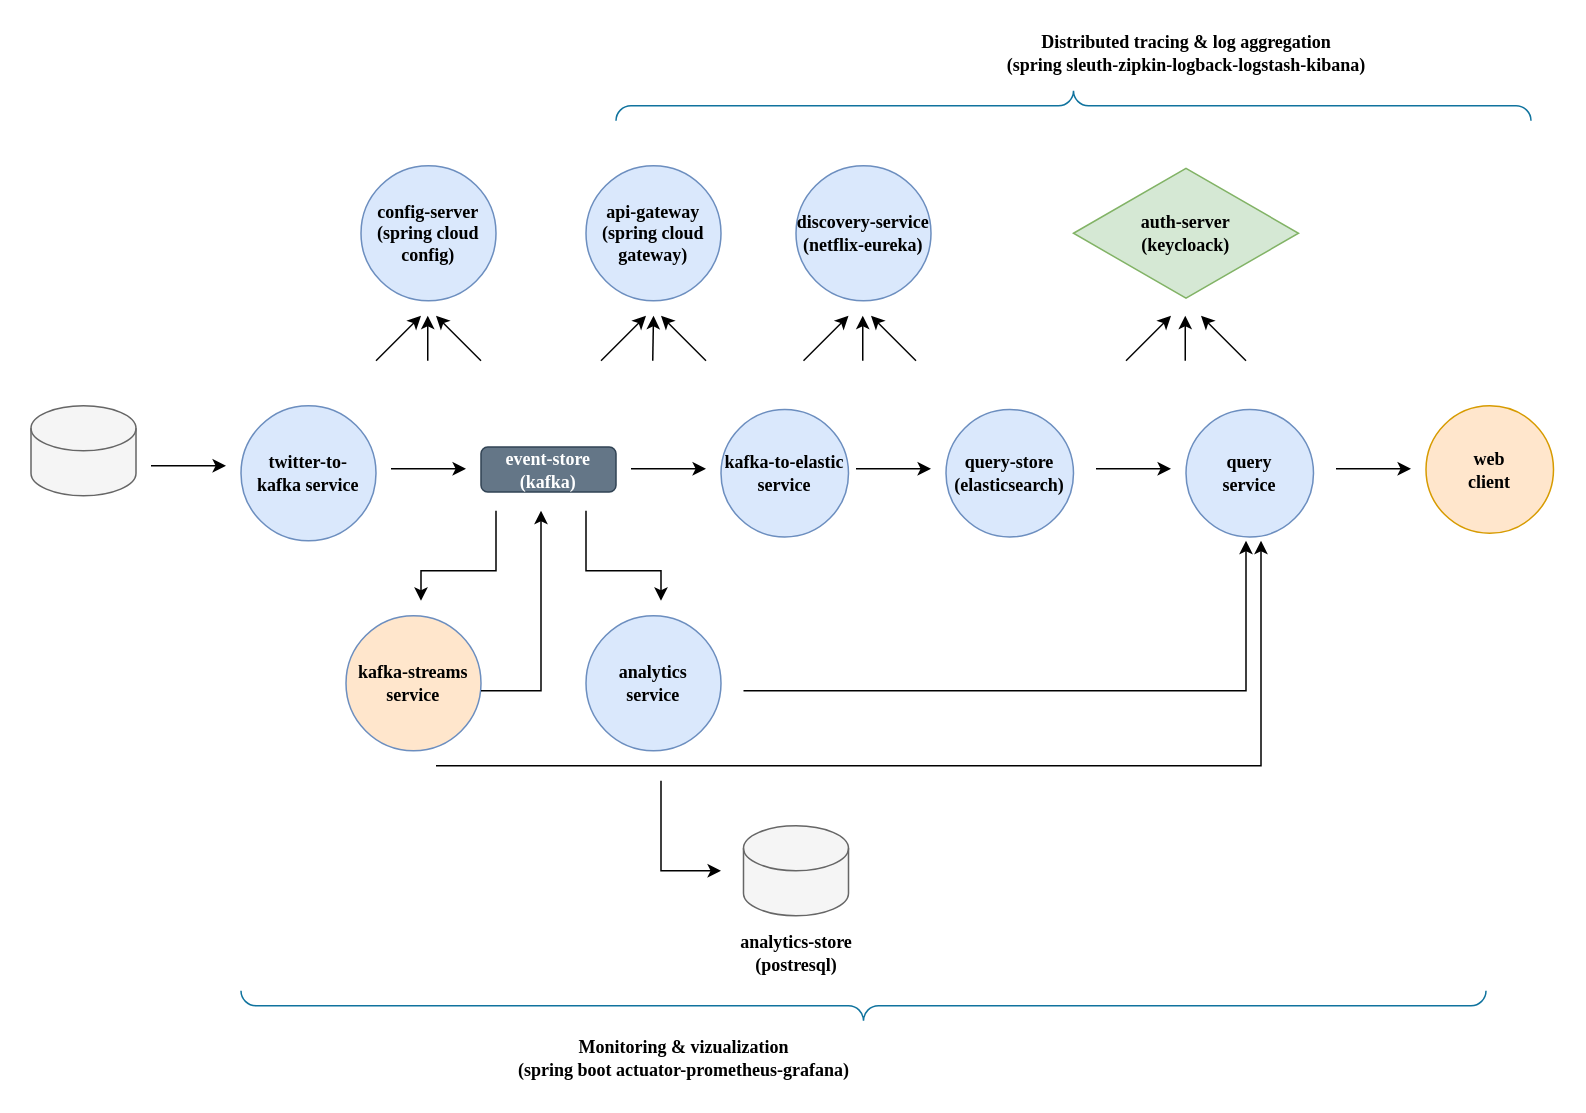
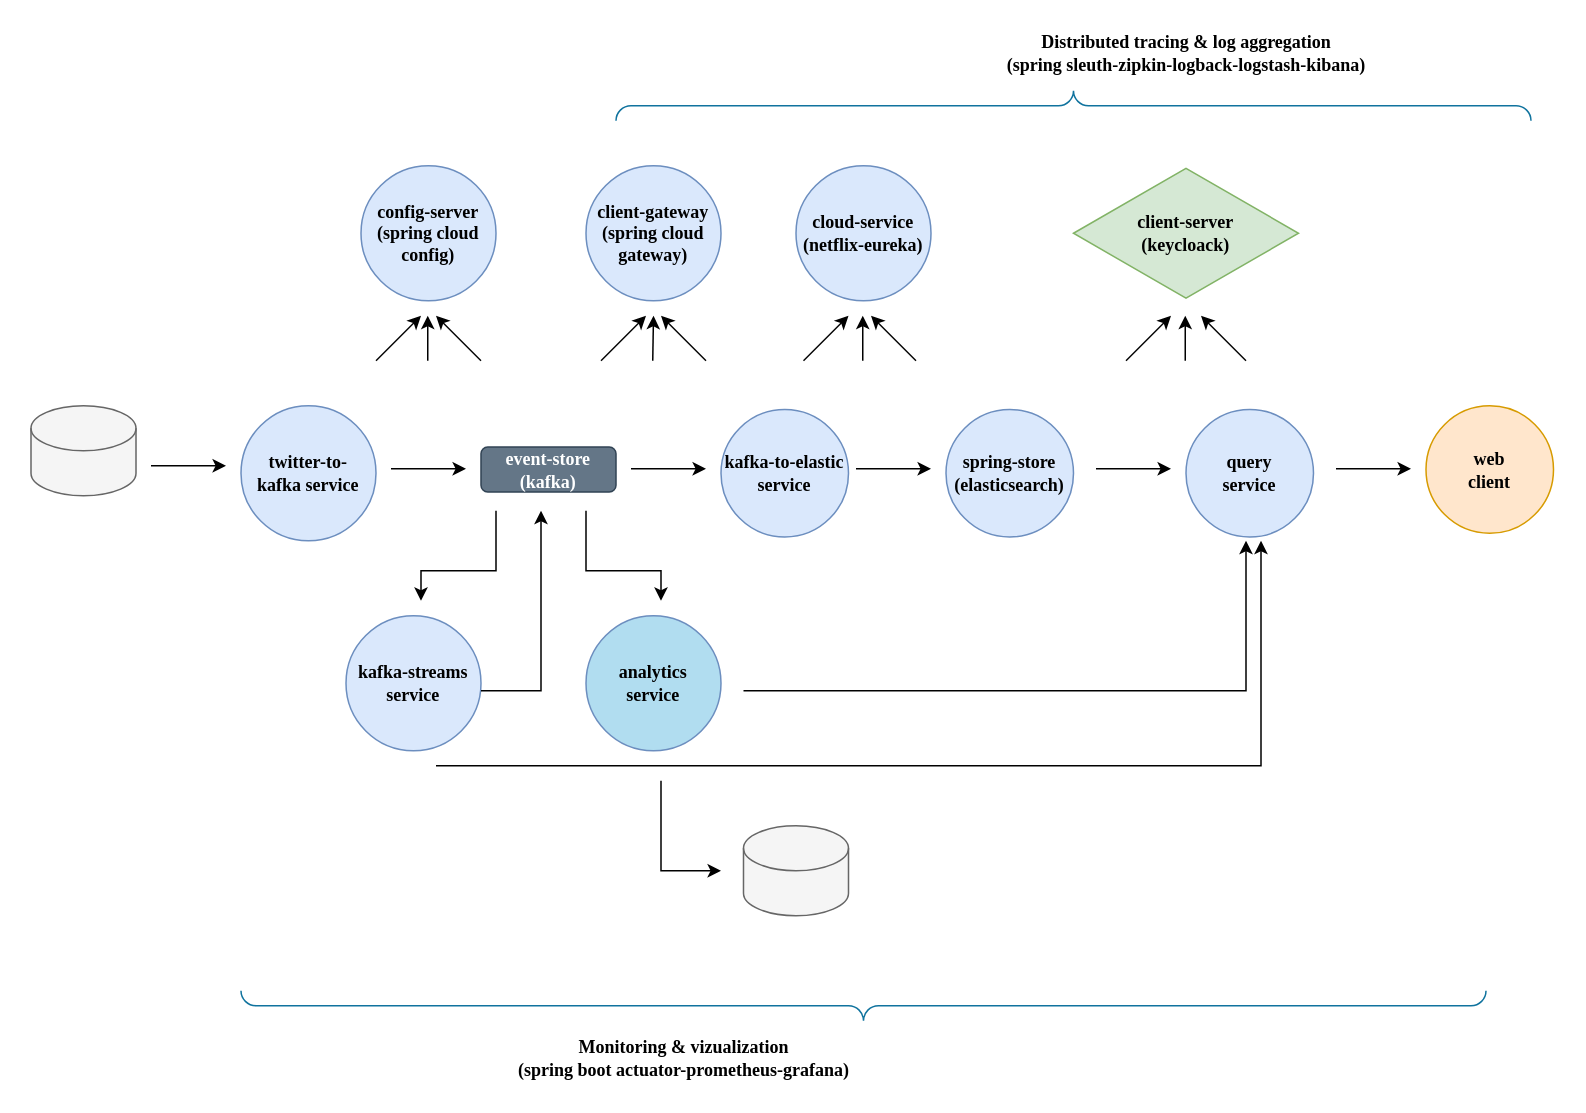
(653, 233) -> (653, 233)
(863, 233) -> (863, 233)
(1186, 233) -> (1186, 233)
(1010, 473) -> (1010, 473)
(413, 683) -> (413, 683)
(653, 683) -> (653, 683)
(796, 953) -> none
